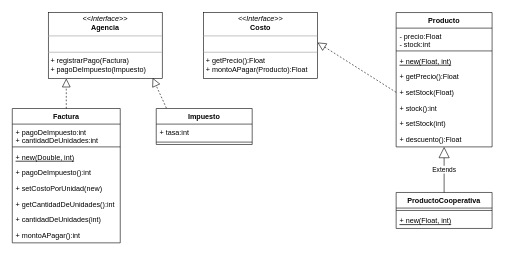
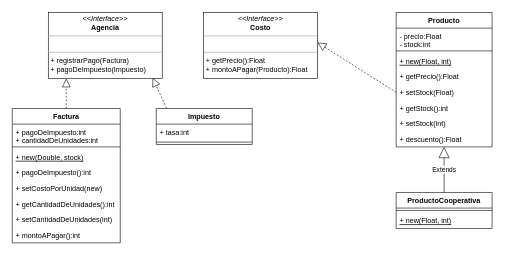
(423, 108) -> (429, 108)
(47, 157) -> (52, 157)
(62, 220) -> (68, 220)
